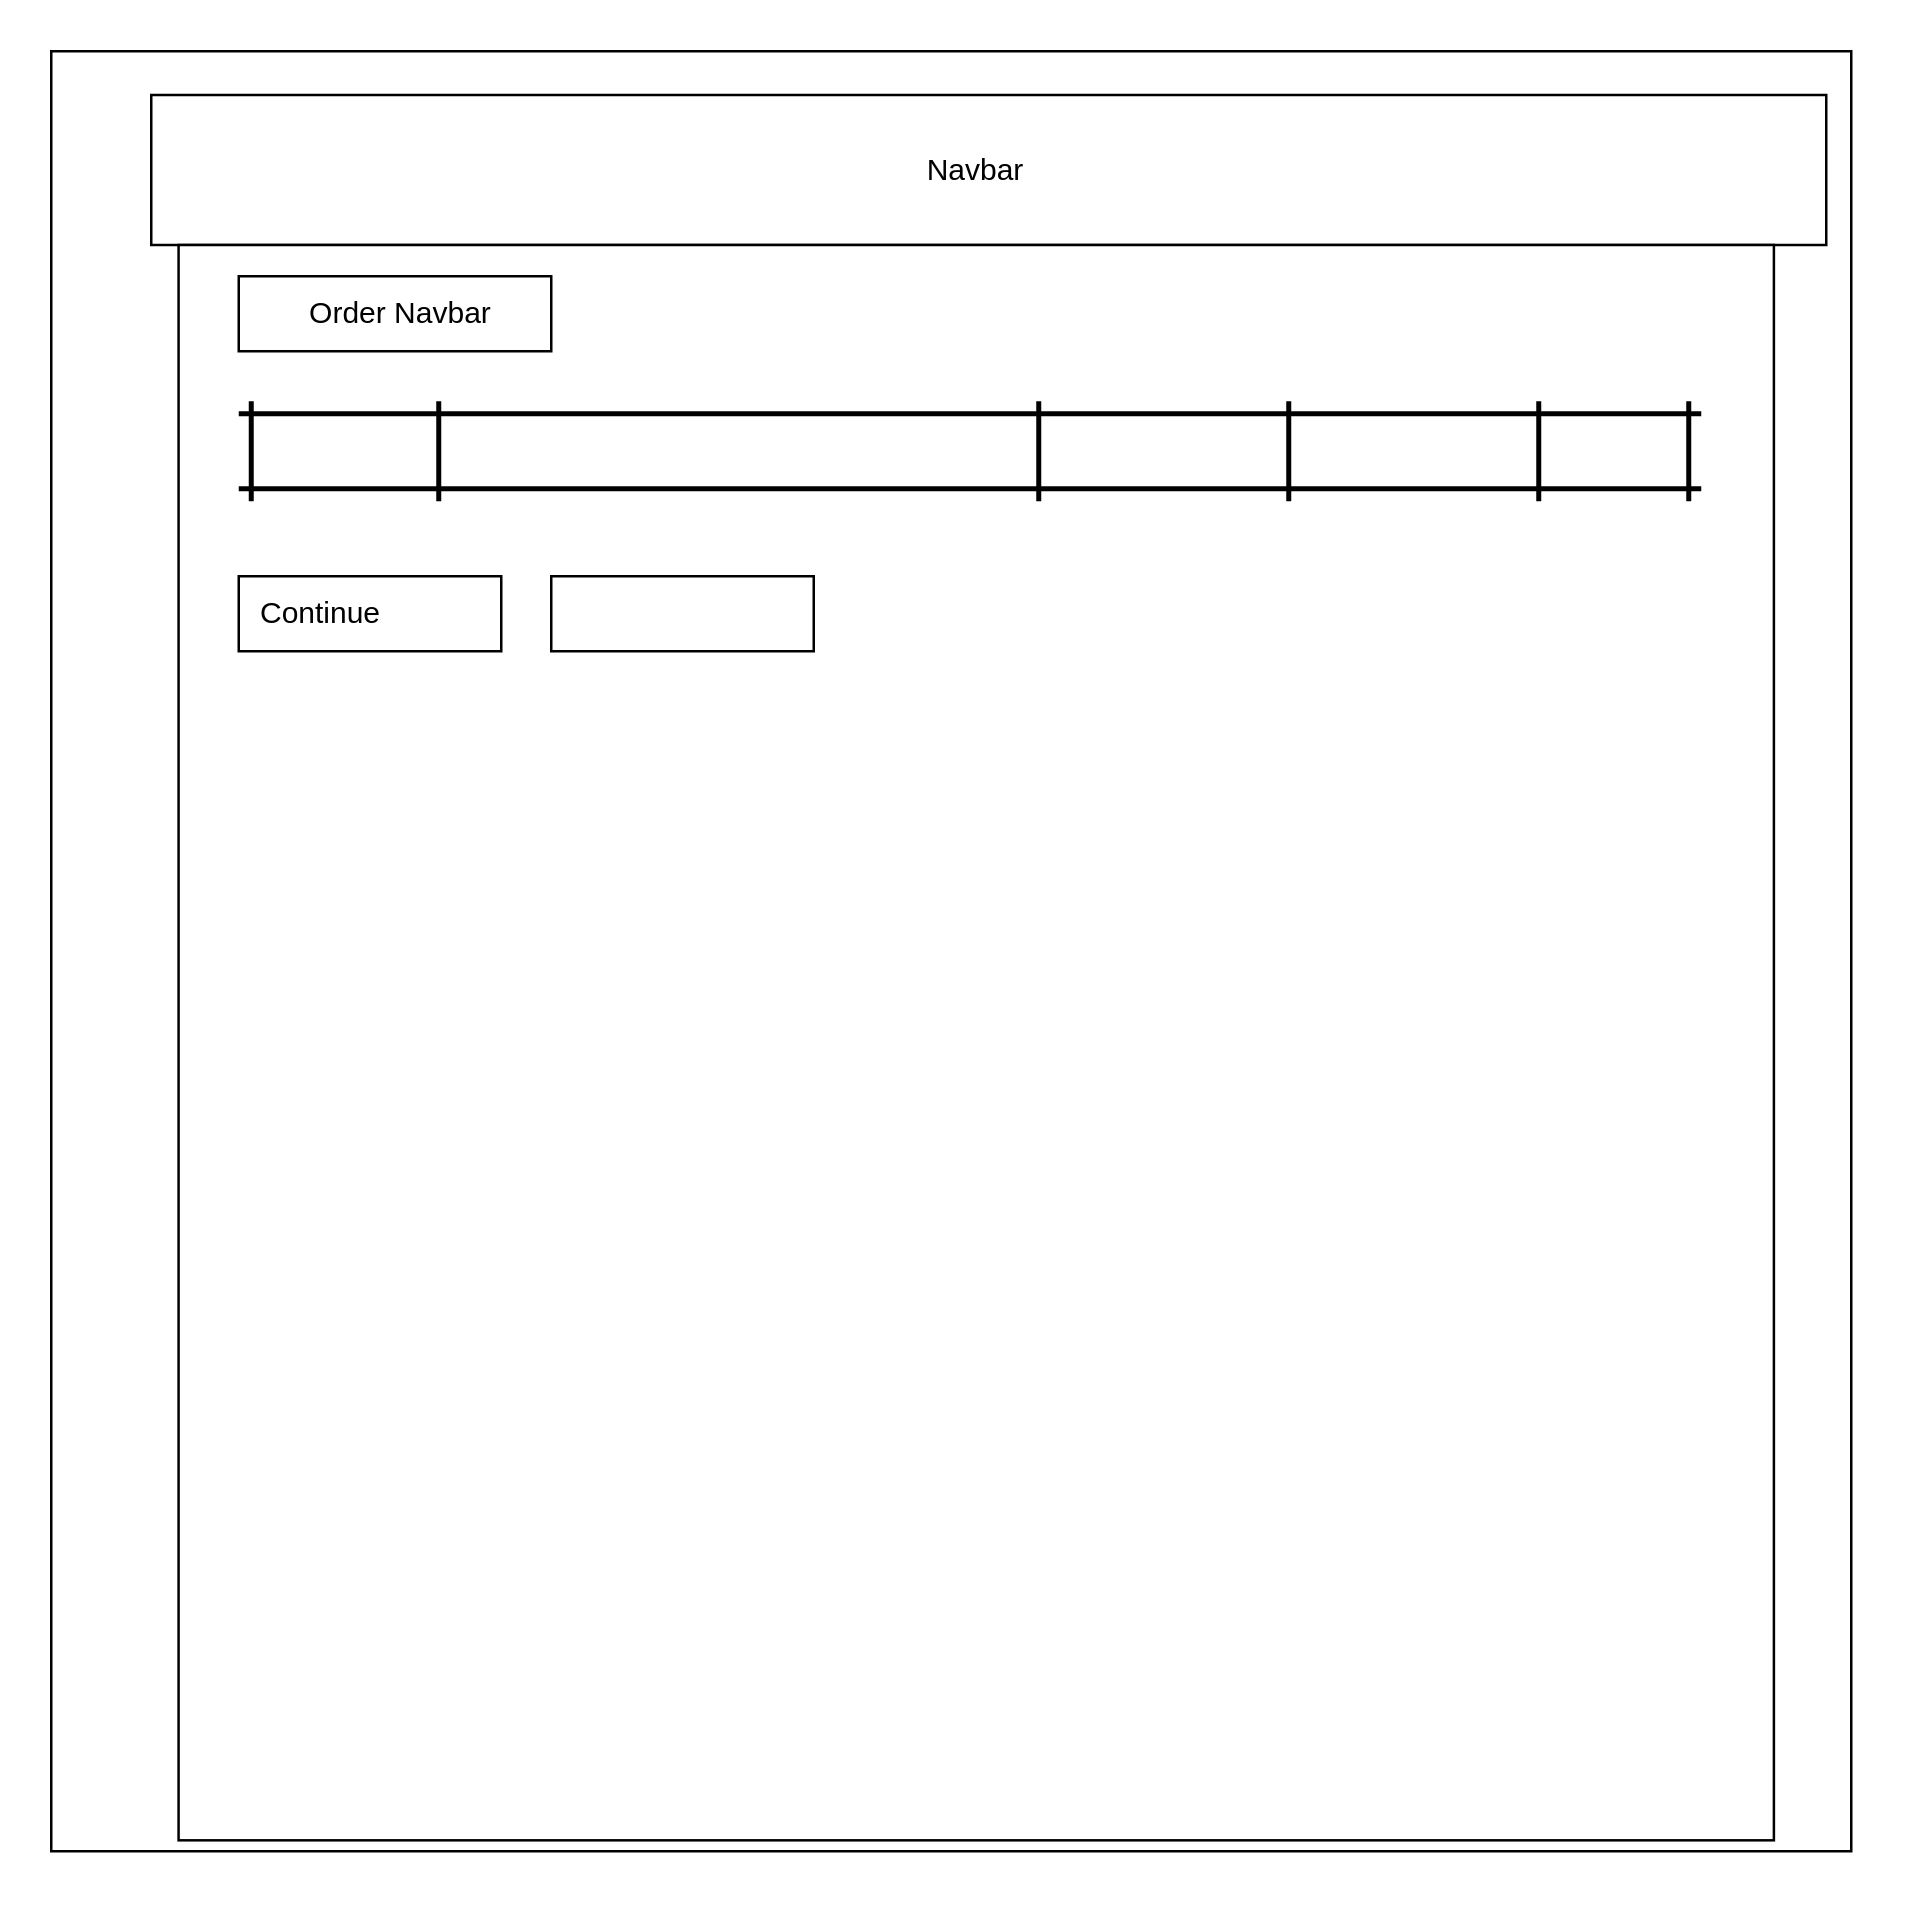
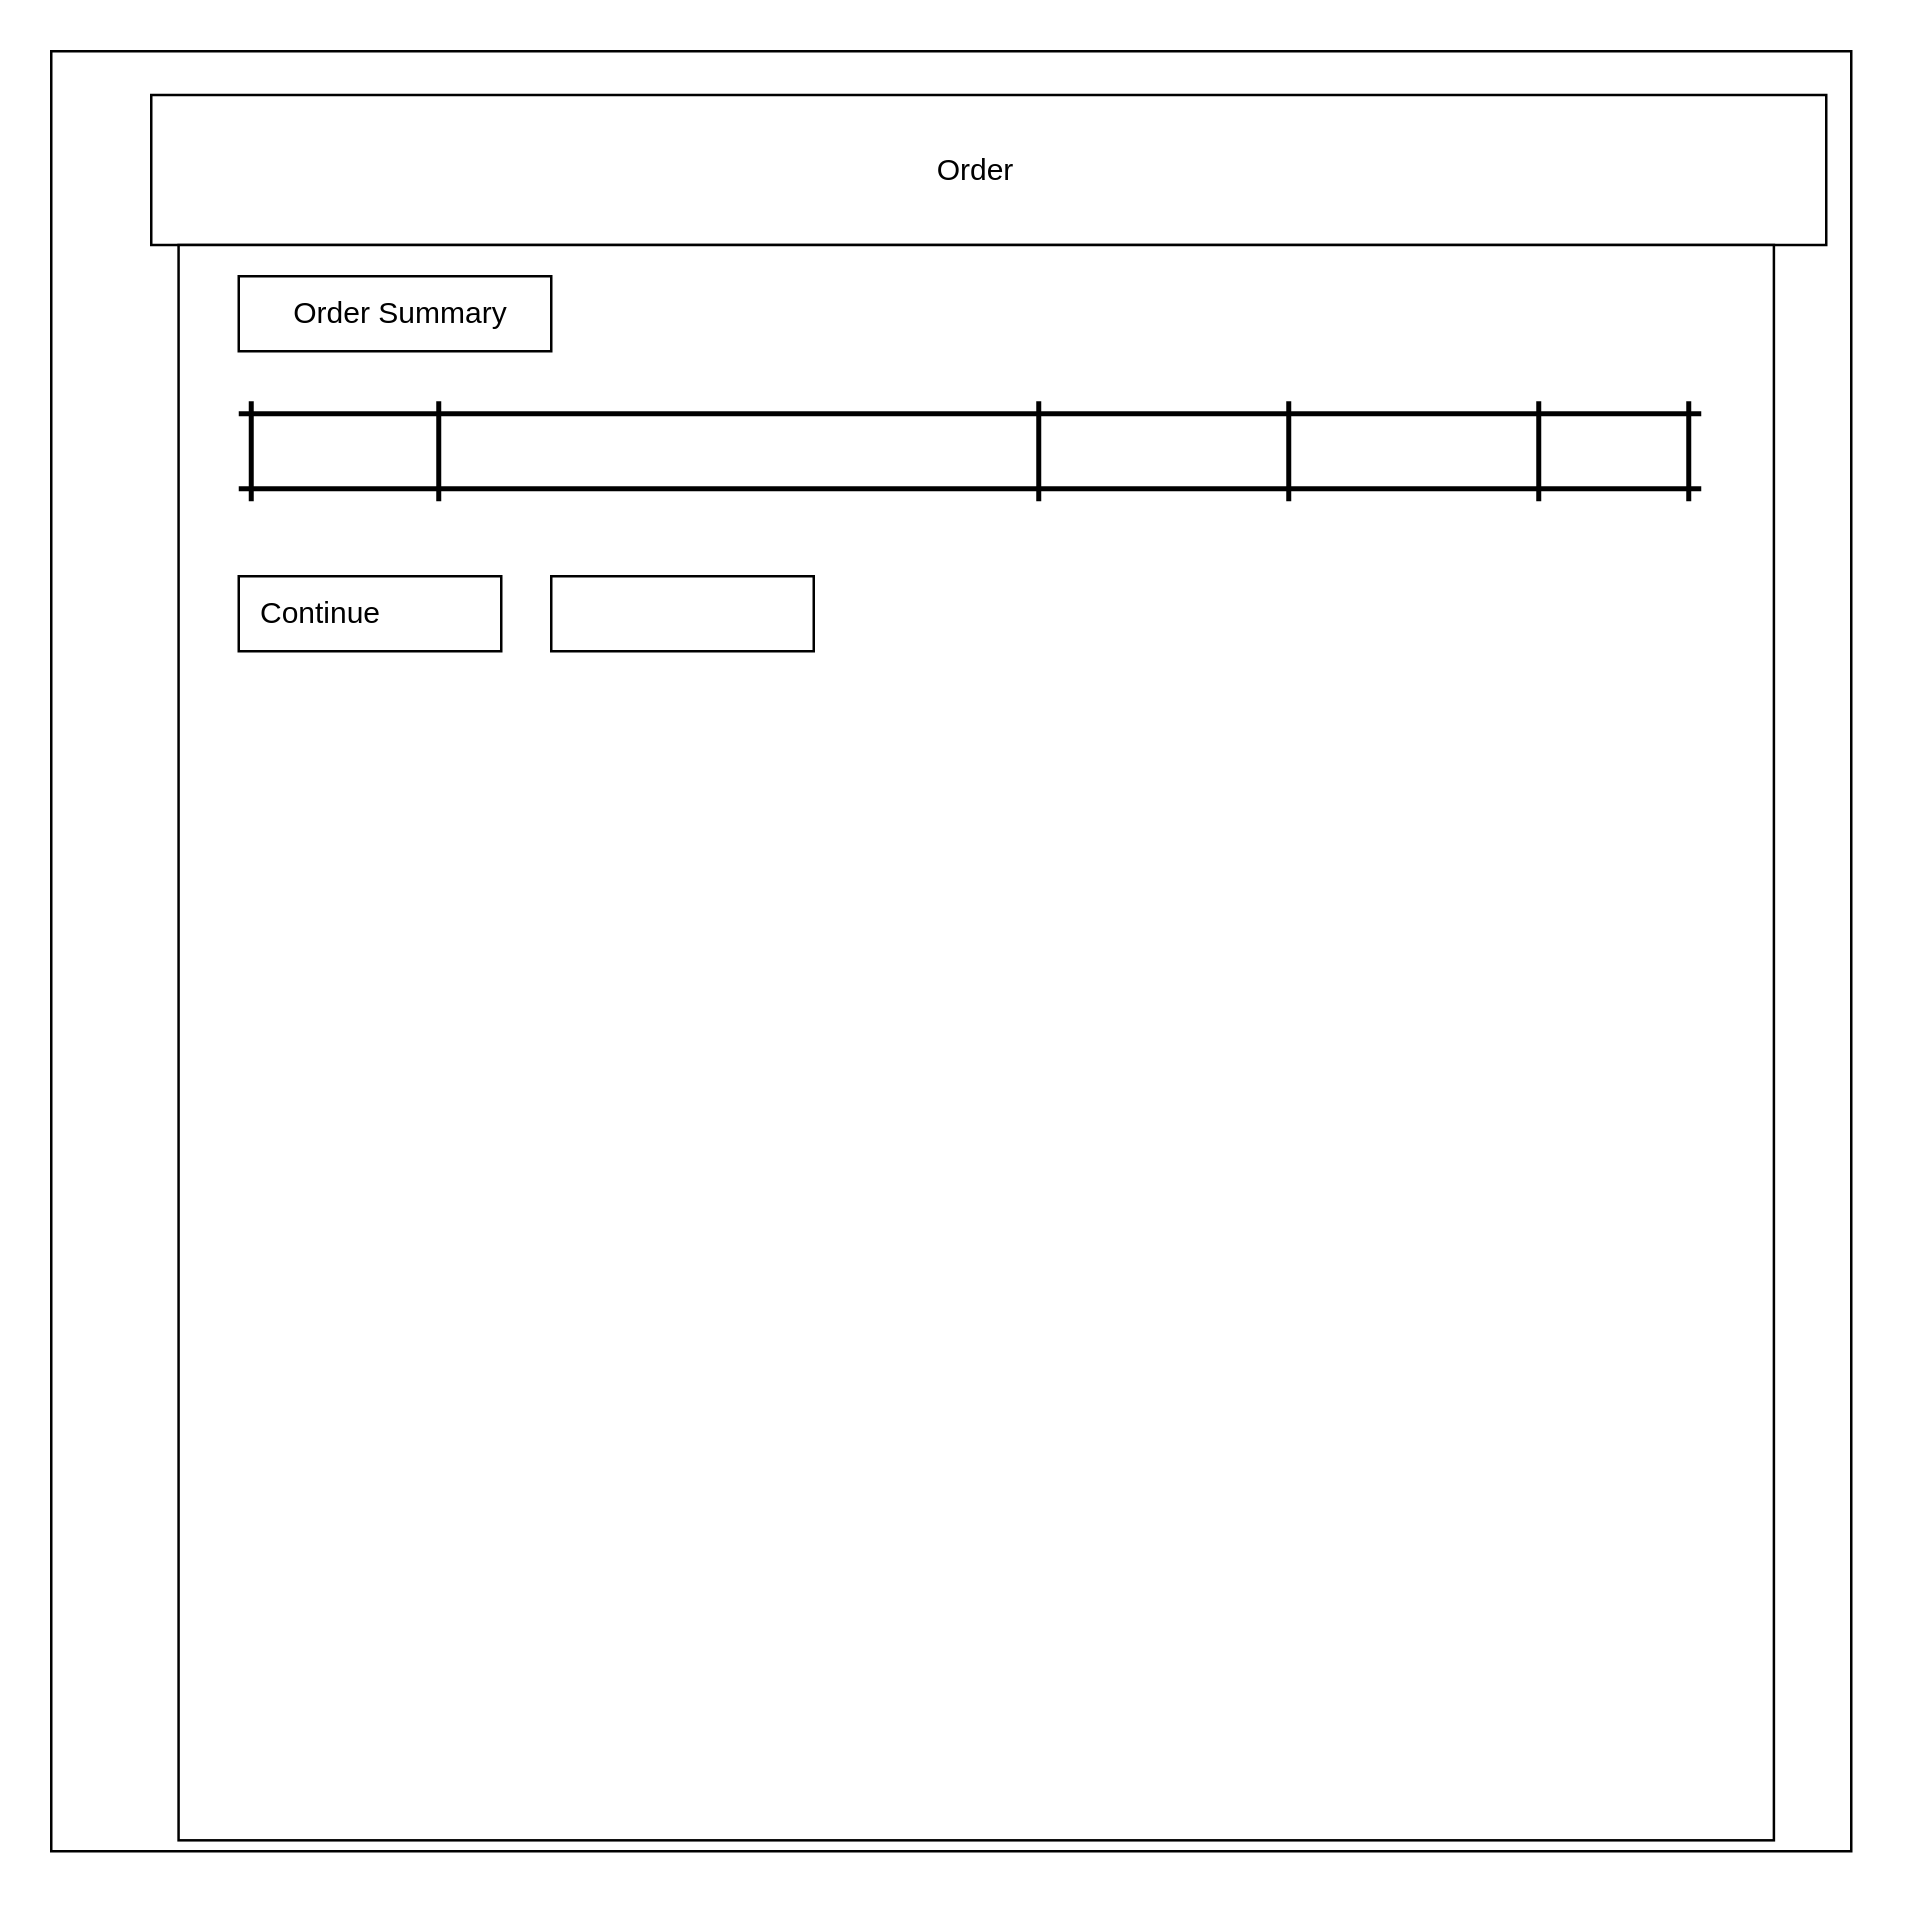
(976, 171) -> (976, 171)
(401, 314) -> (401, 314)
